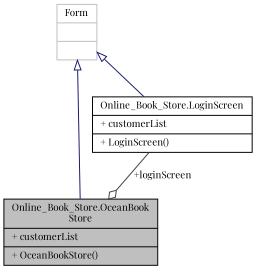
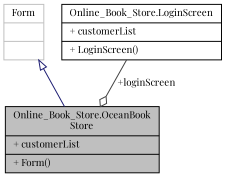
(124, 78) -> none
(55, 256) -> (32, 163)
